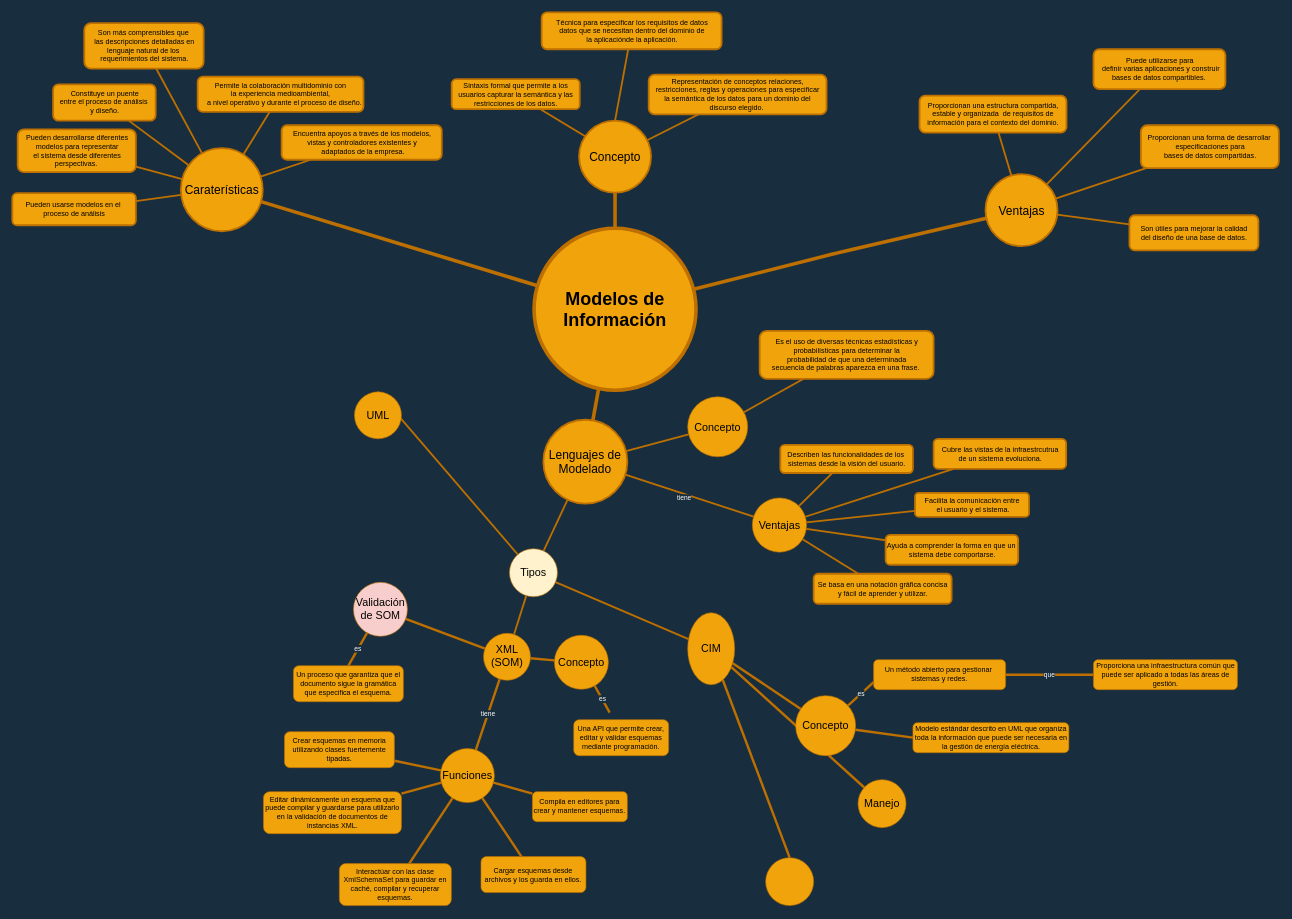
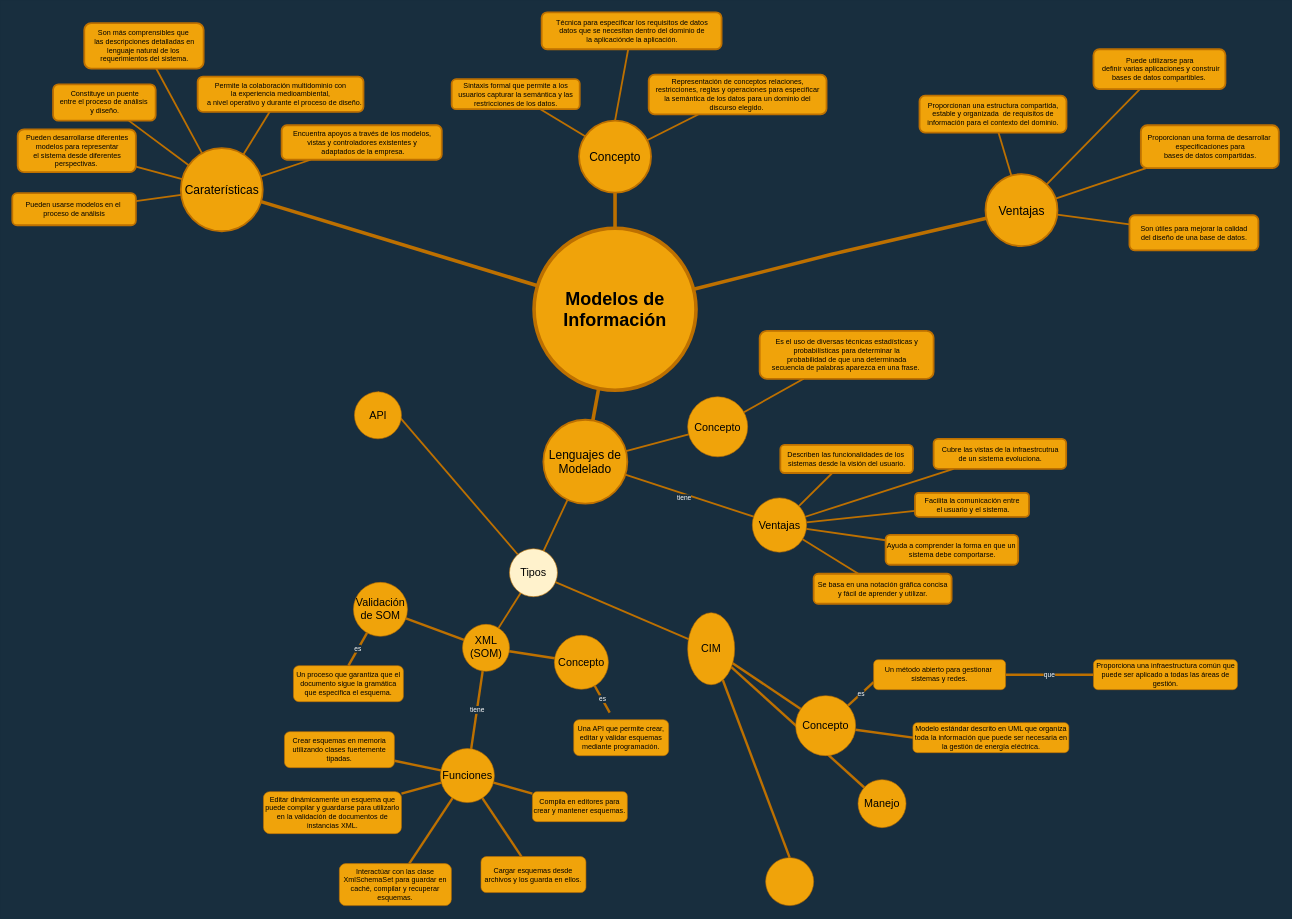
(378, 416) -> (378, 416)
(381, 610) -> (381, 610)
(507, 657) -> (486, 648)
